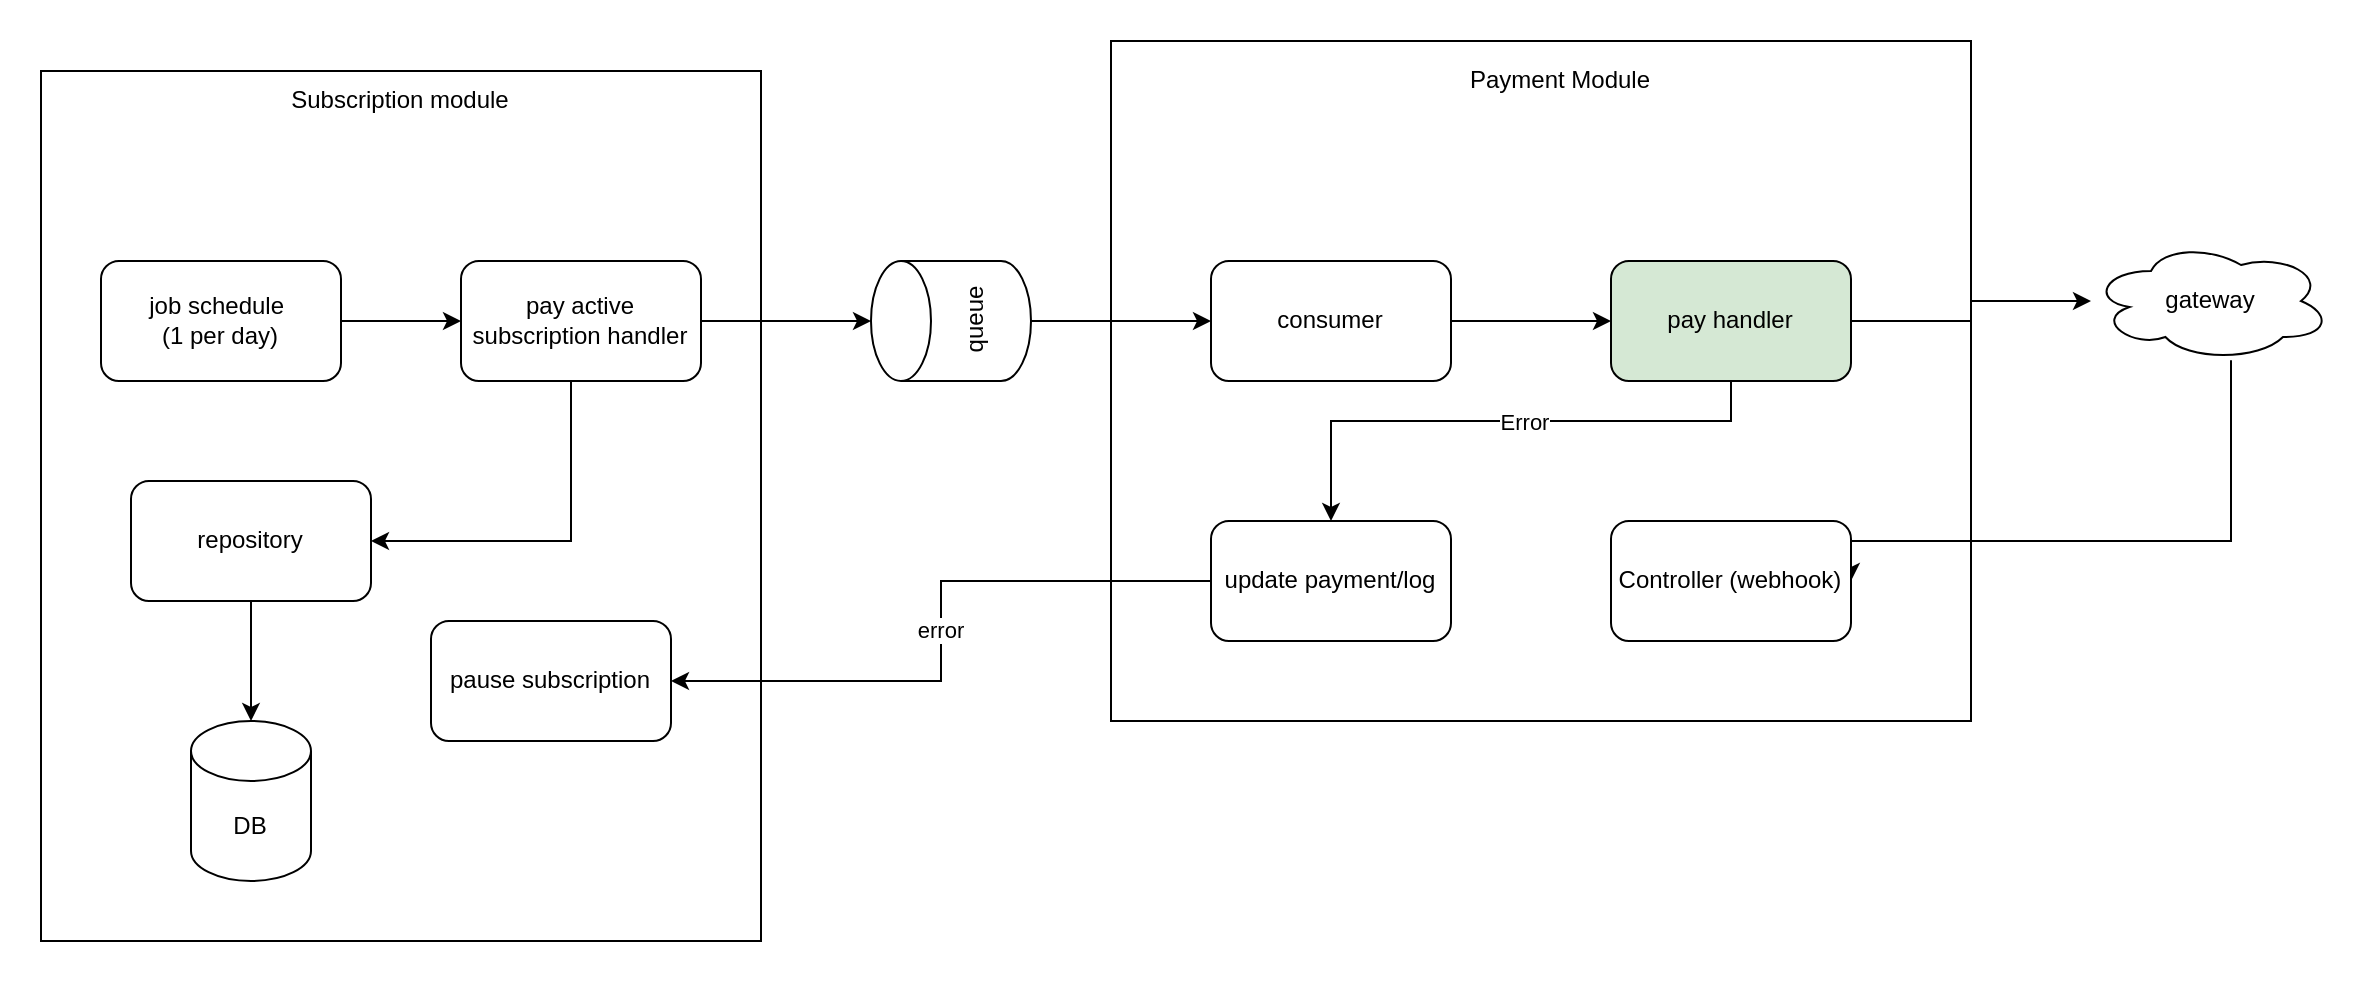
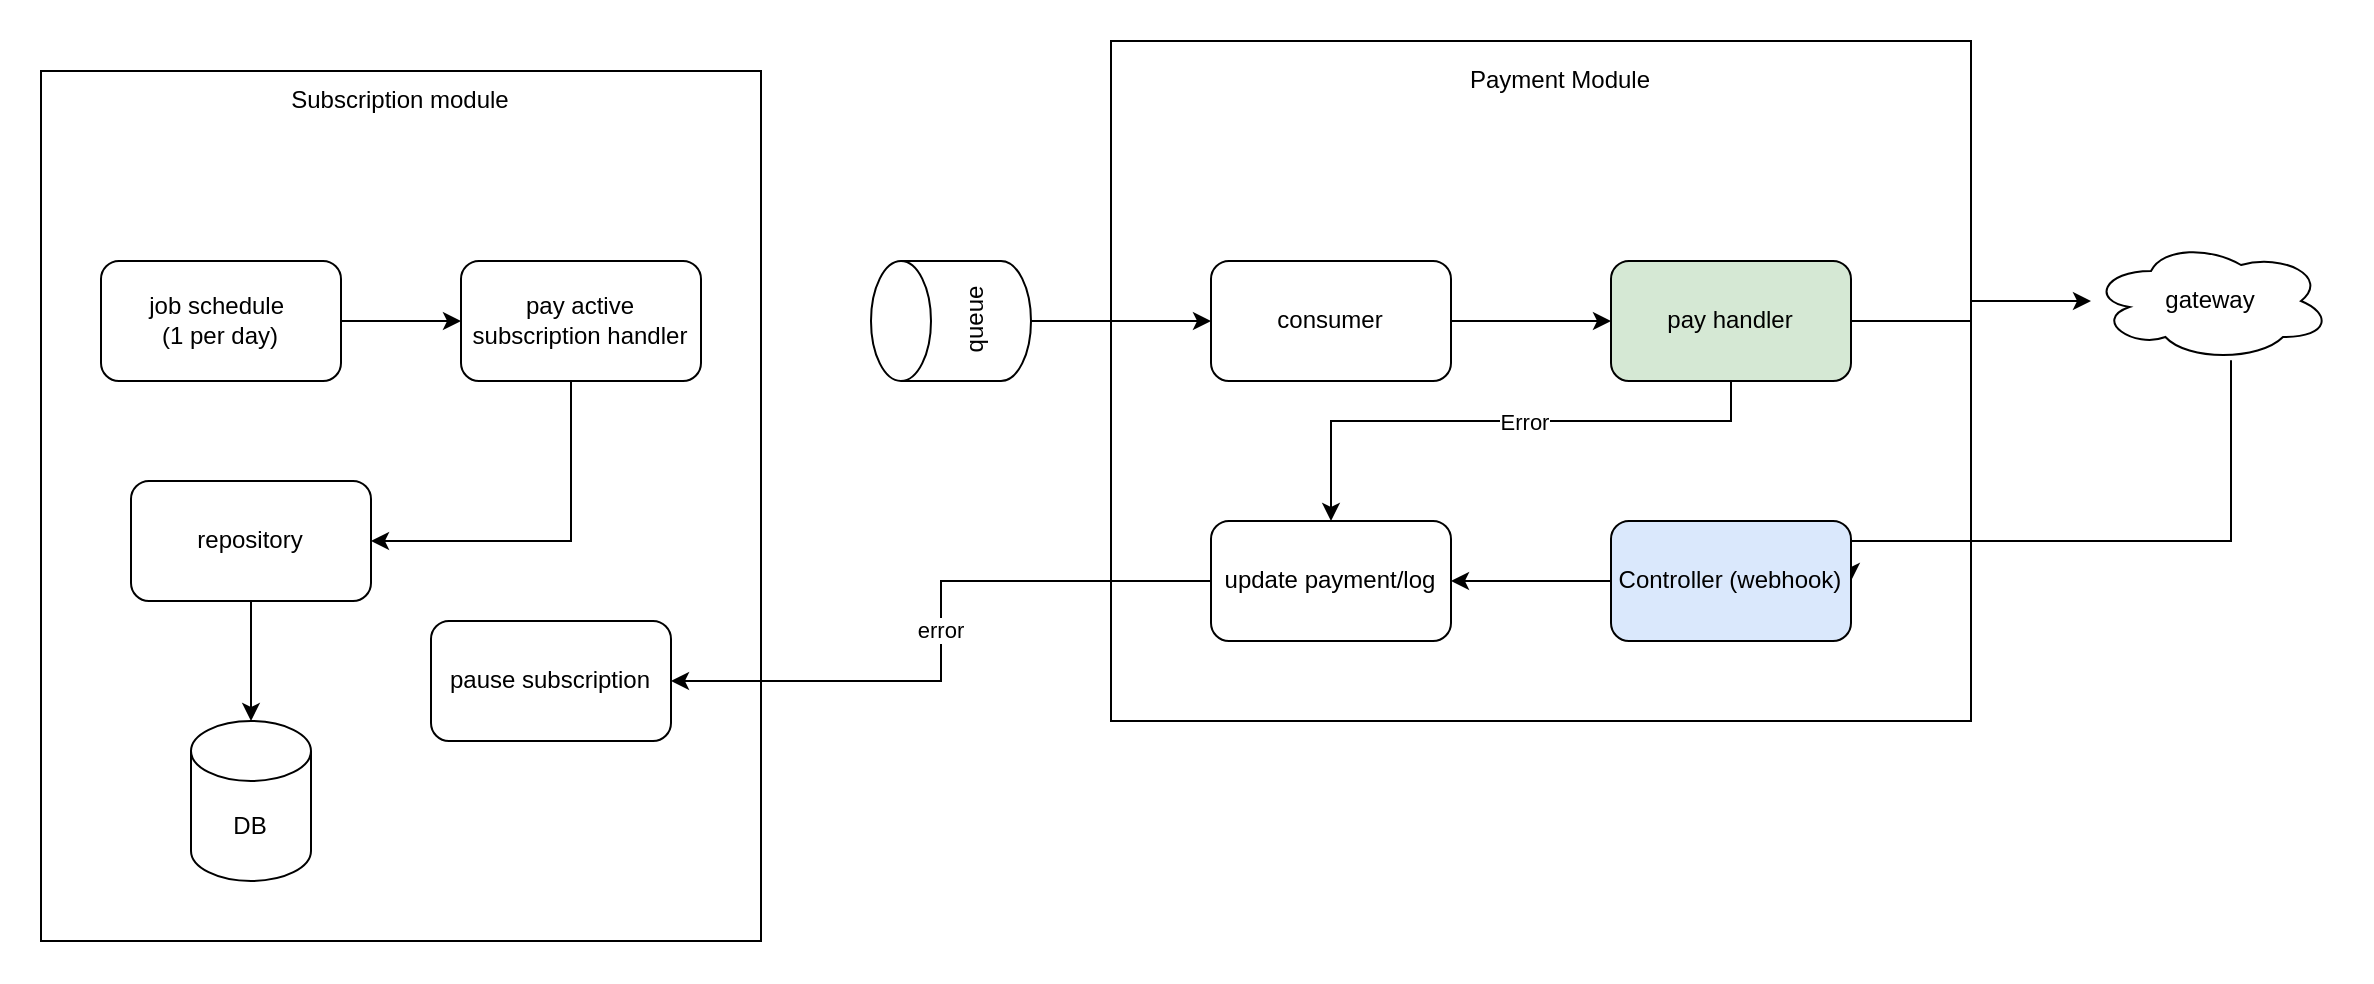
(779, 321) -> none
none -> (1538, 581)
(1731, 581) -> (1731, 581)
